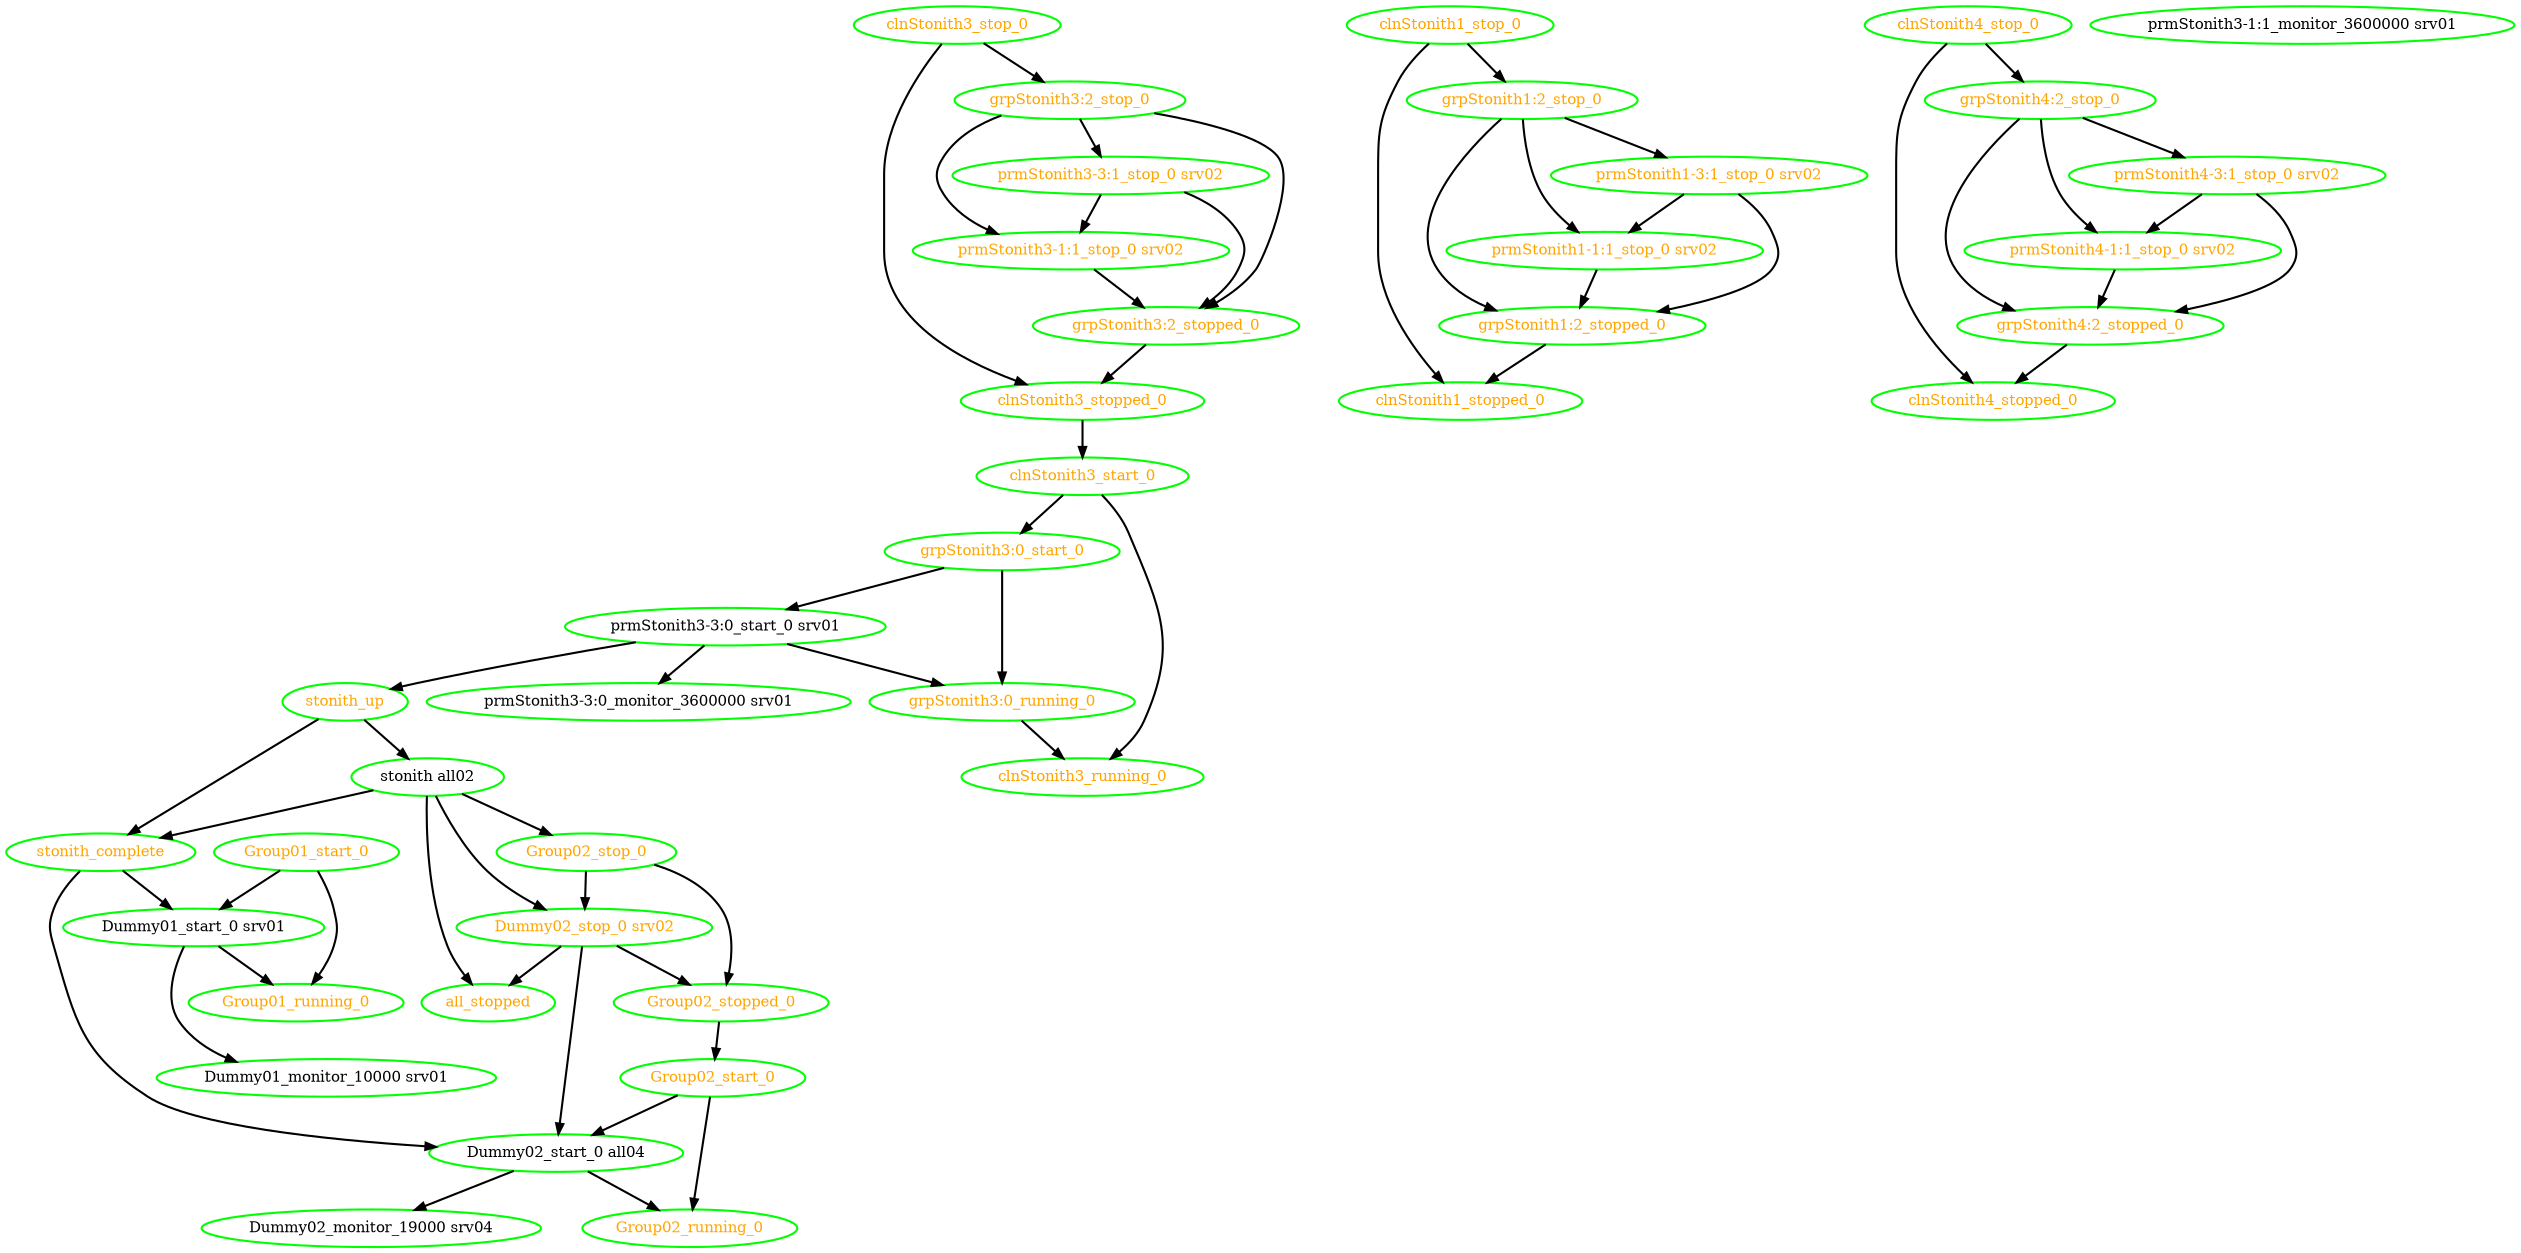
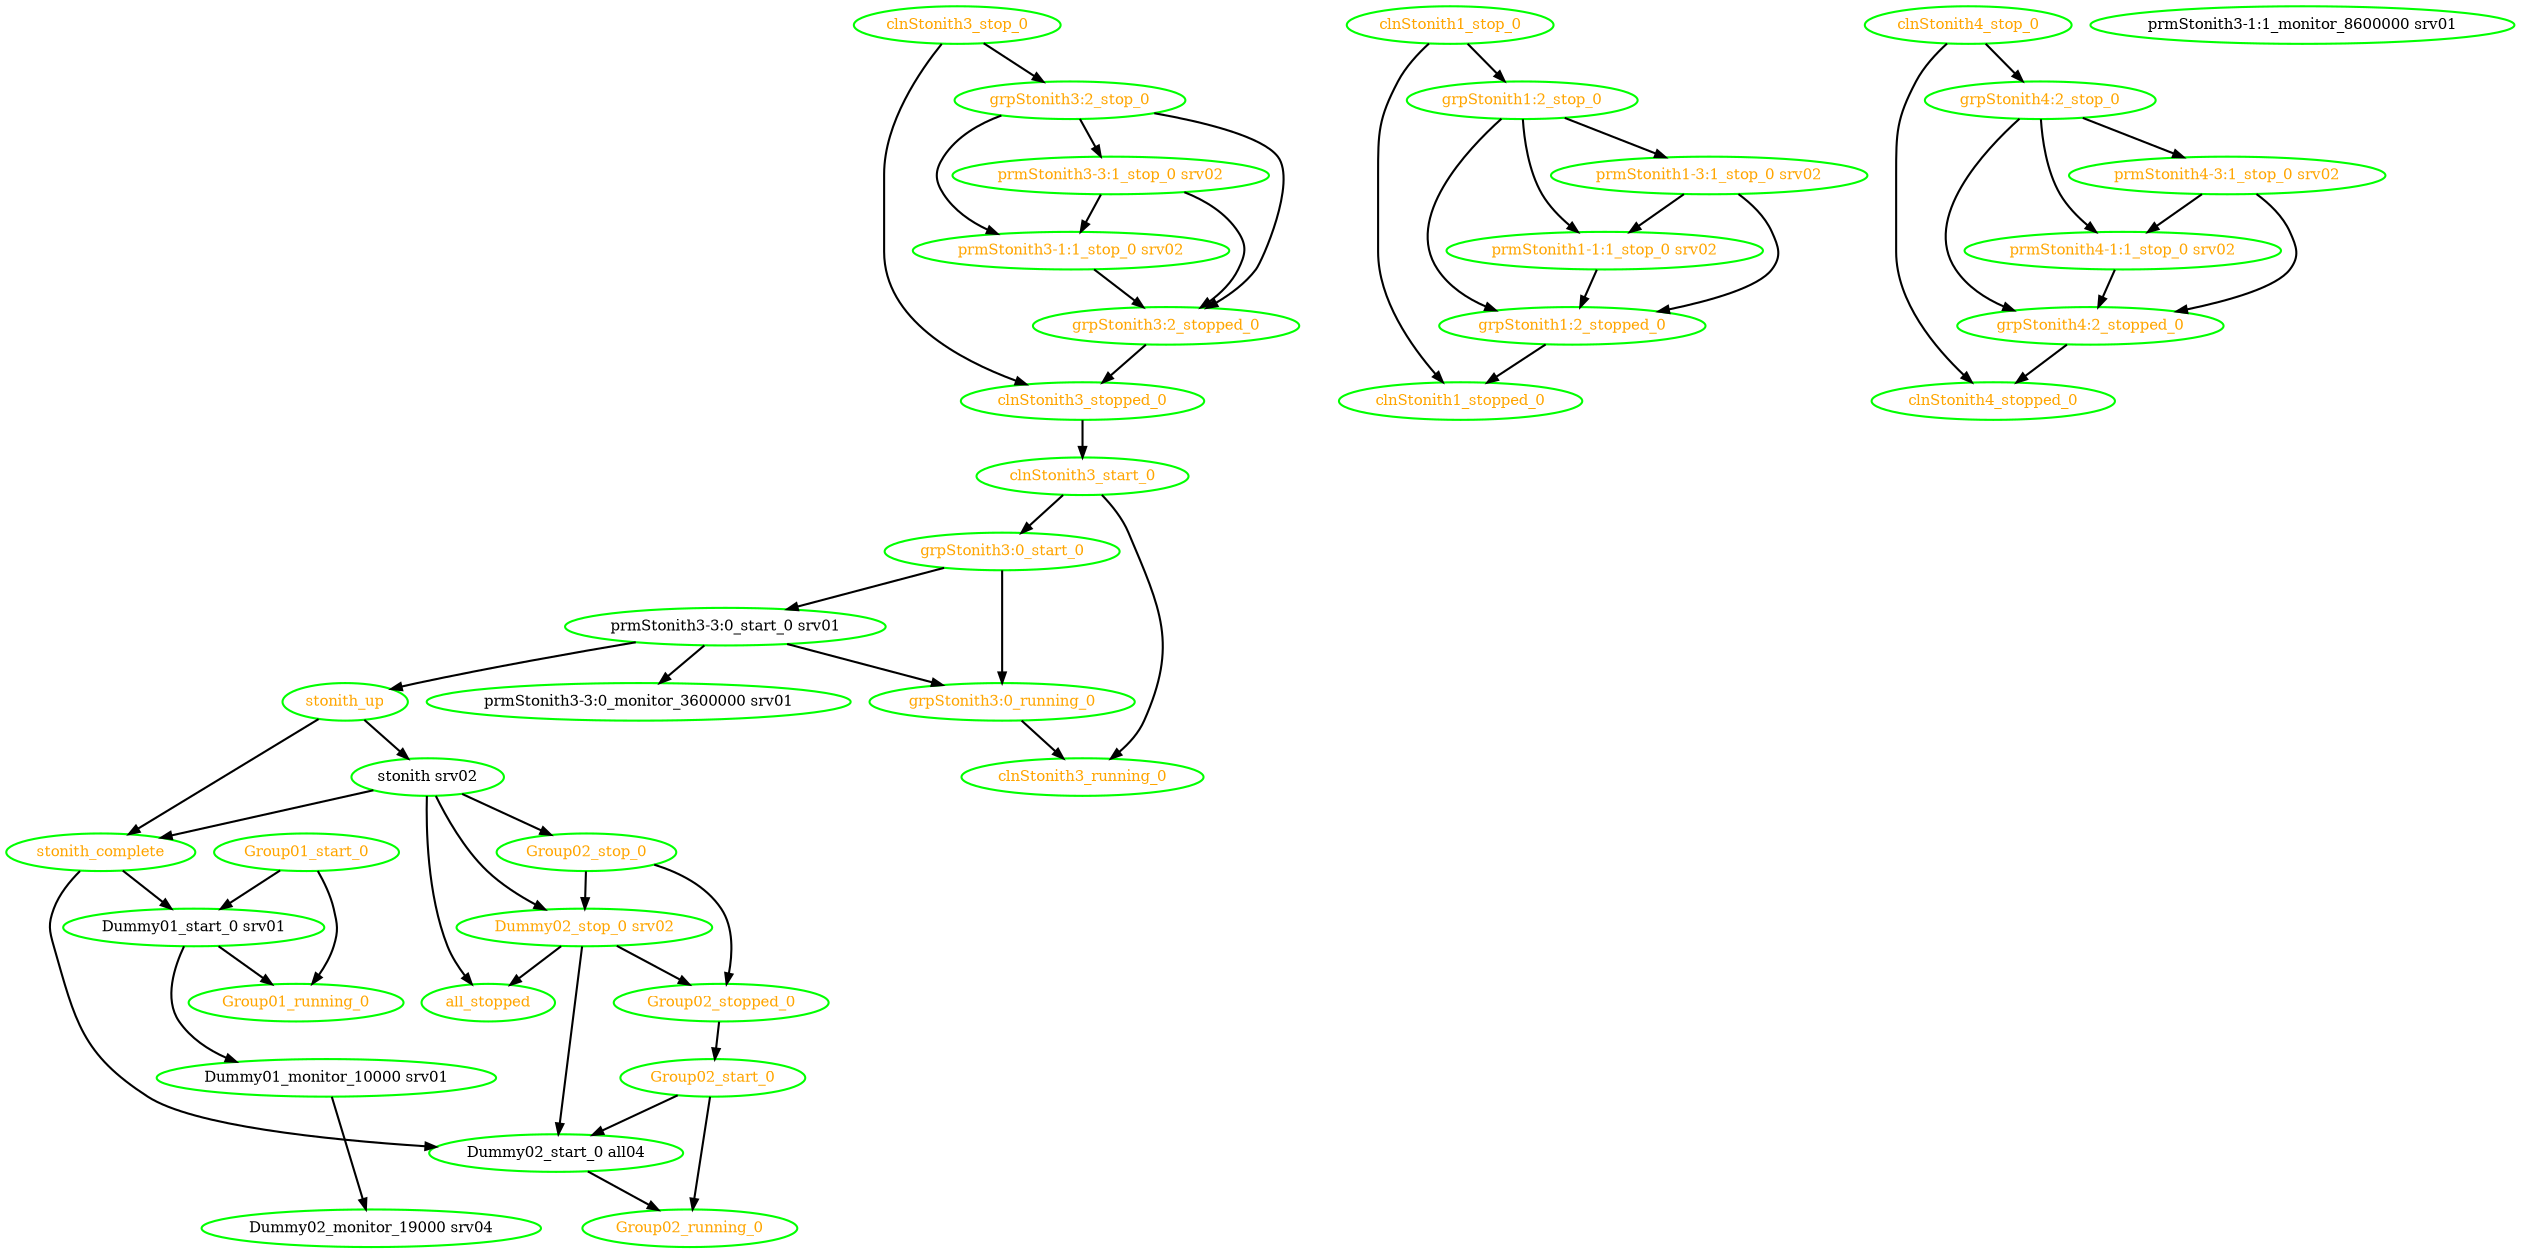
(2302, 25) -> (2302, 25)
(428, 777) -> (428, 777)
(469, 1189) -> (347, 1148)
